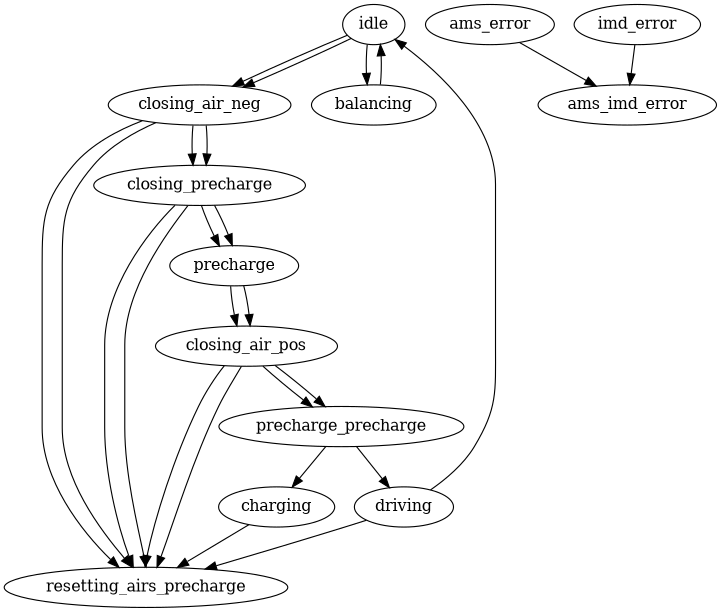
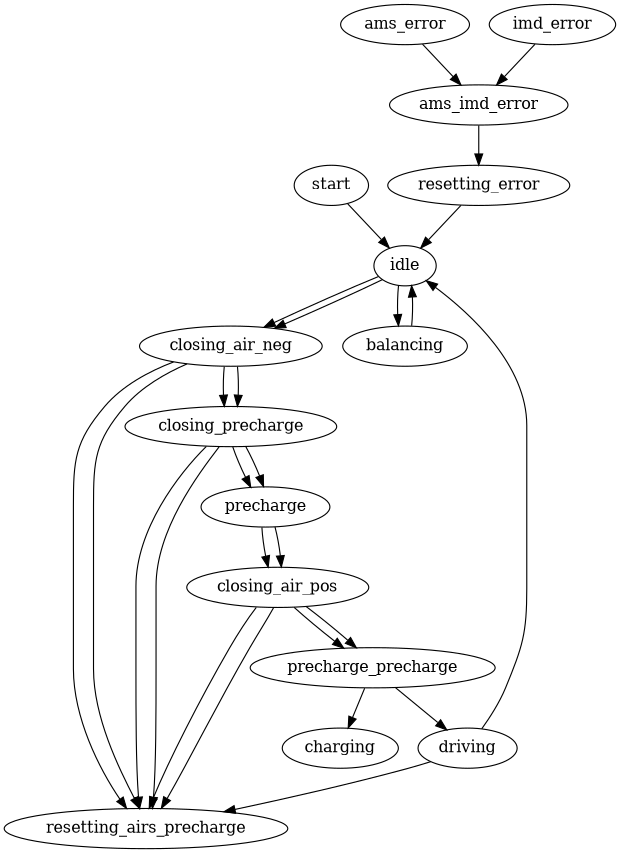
none -> (331, 185)
none -> (479, 185)
(218, 543) -> none
